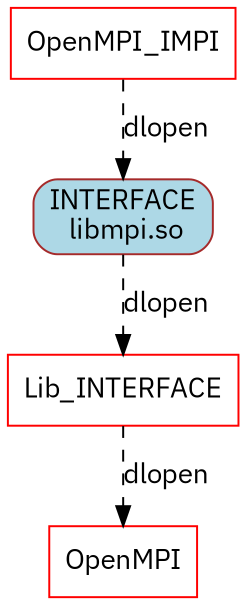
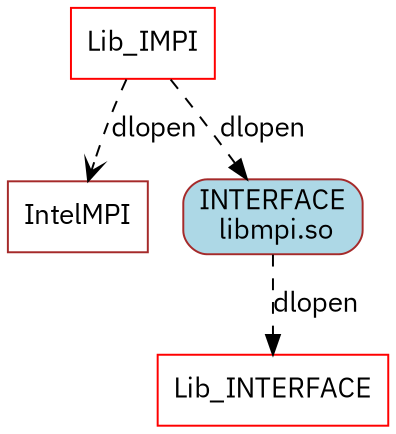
(123, 43) -> (143, 43)
none -> (78, 217)
(123, 562) -> none
